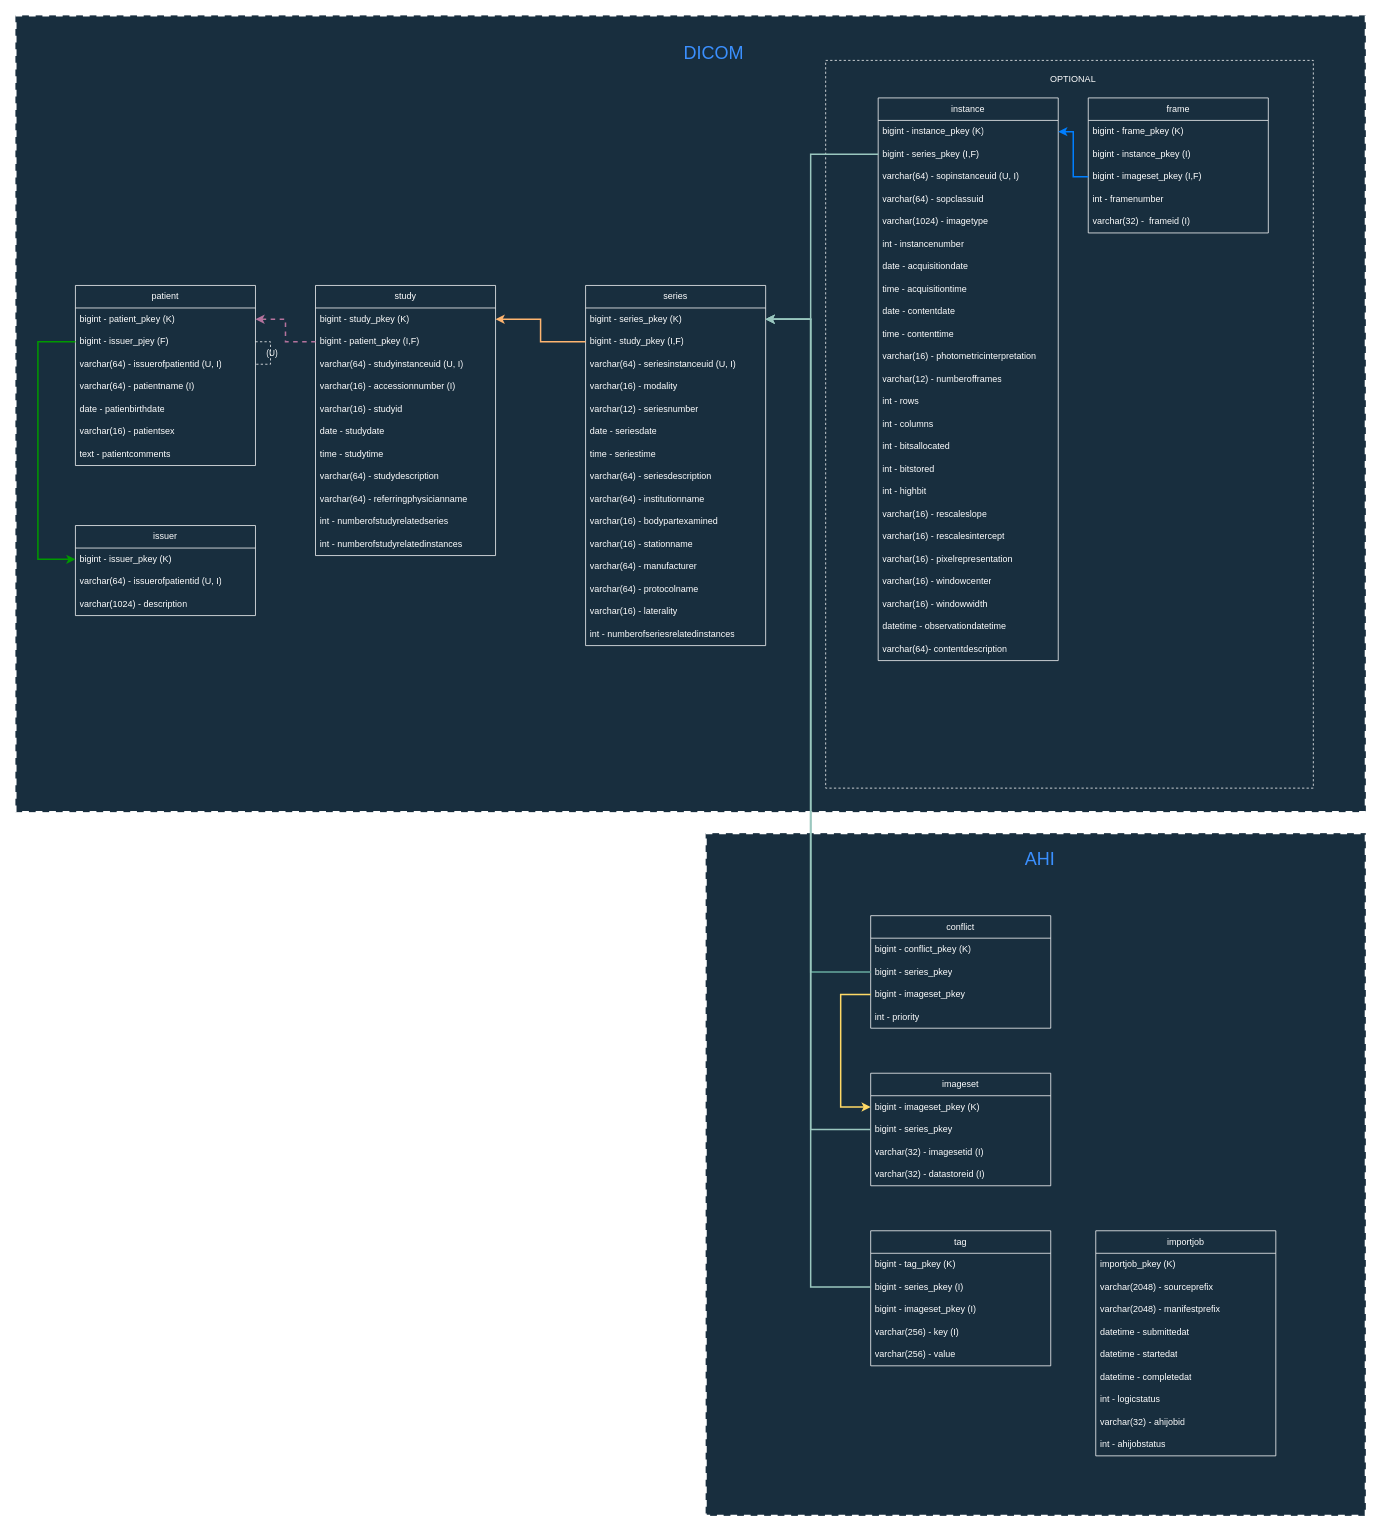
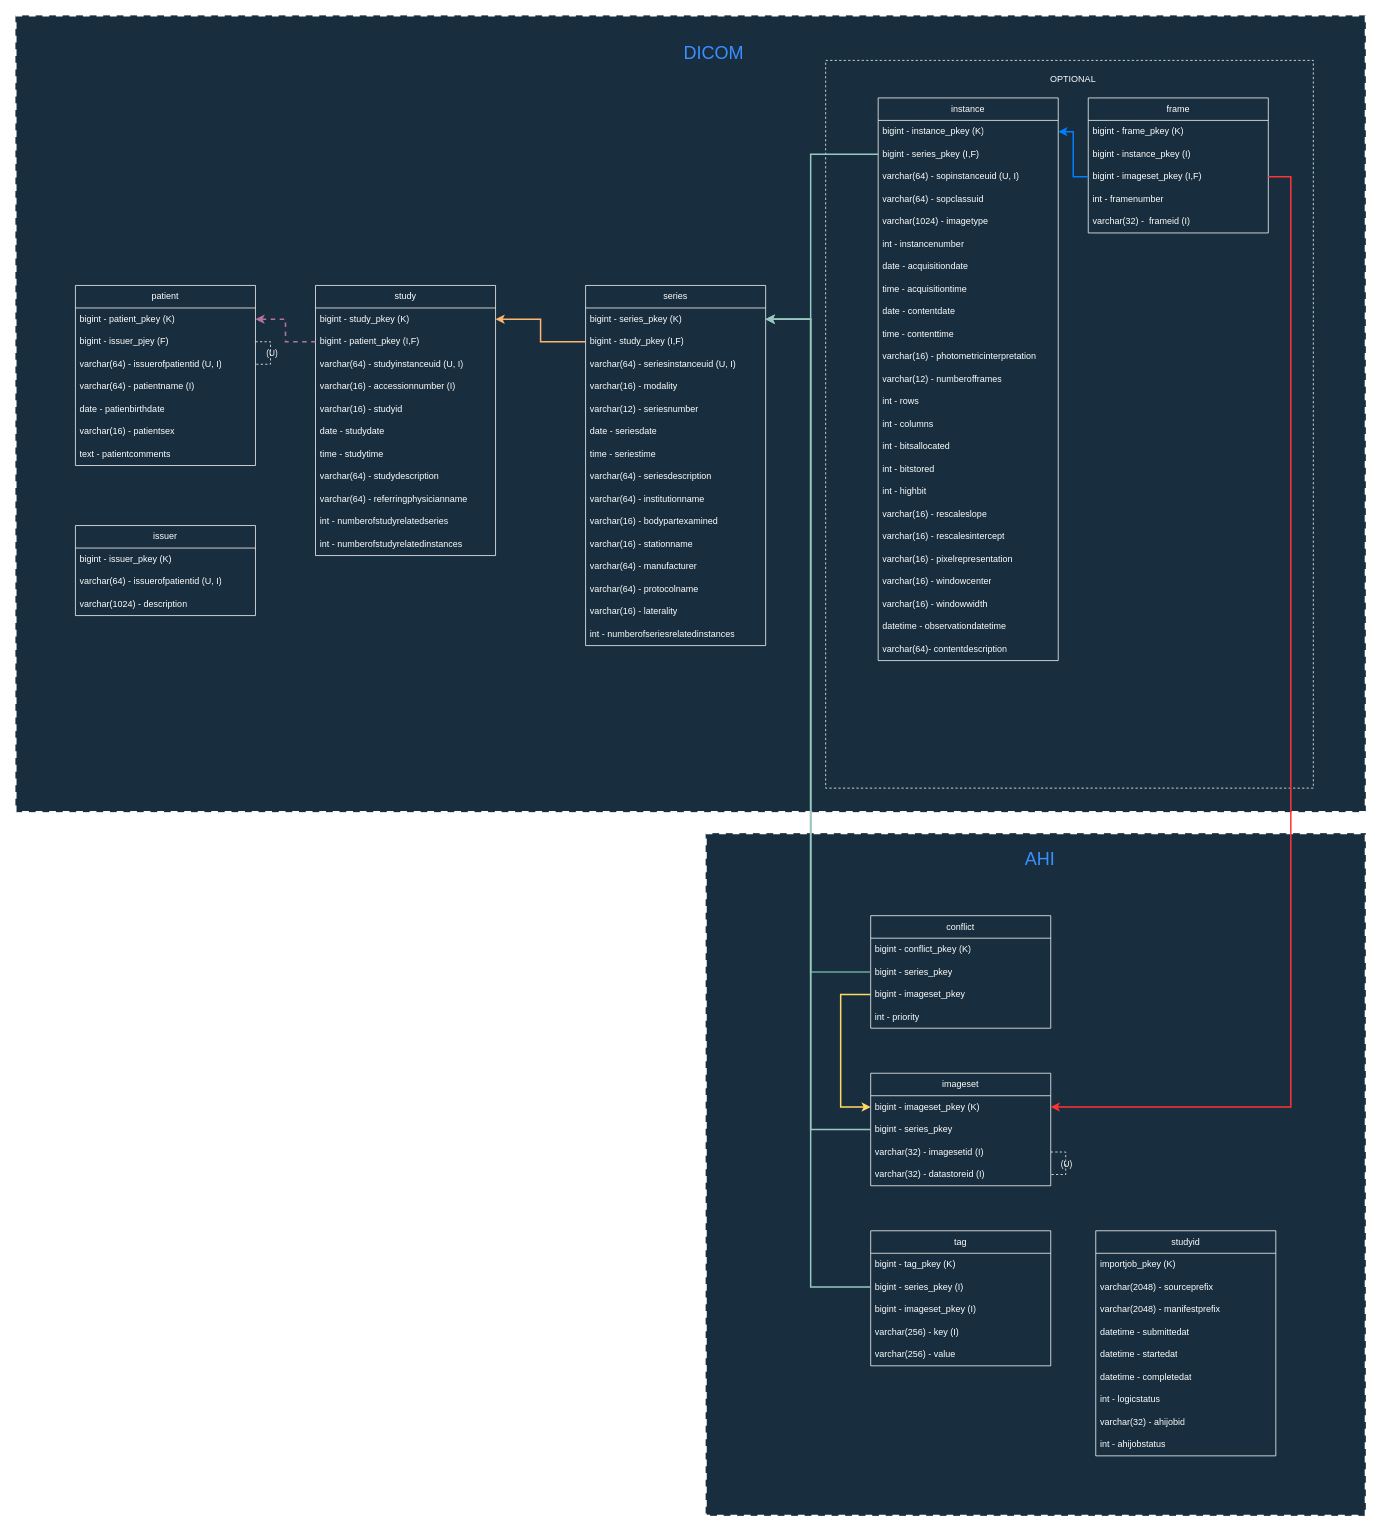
(38, 448) -> none
none -> (1290, 748)
none -> (1065, 1168)
(1185, 1242) -> (1185, 1242)
